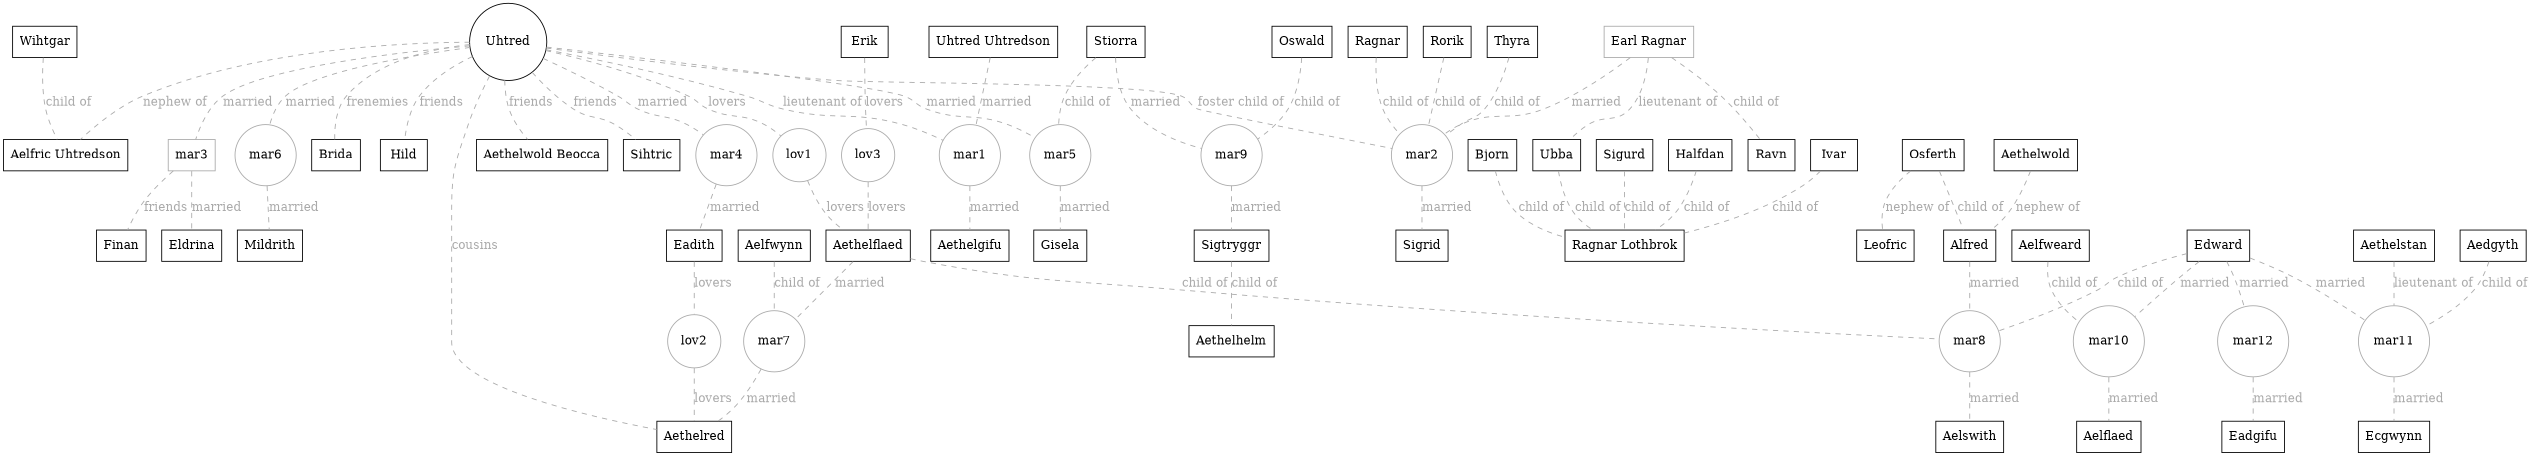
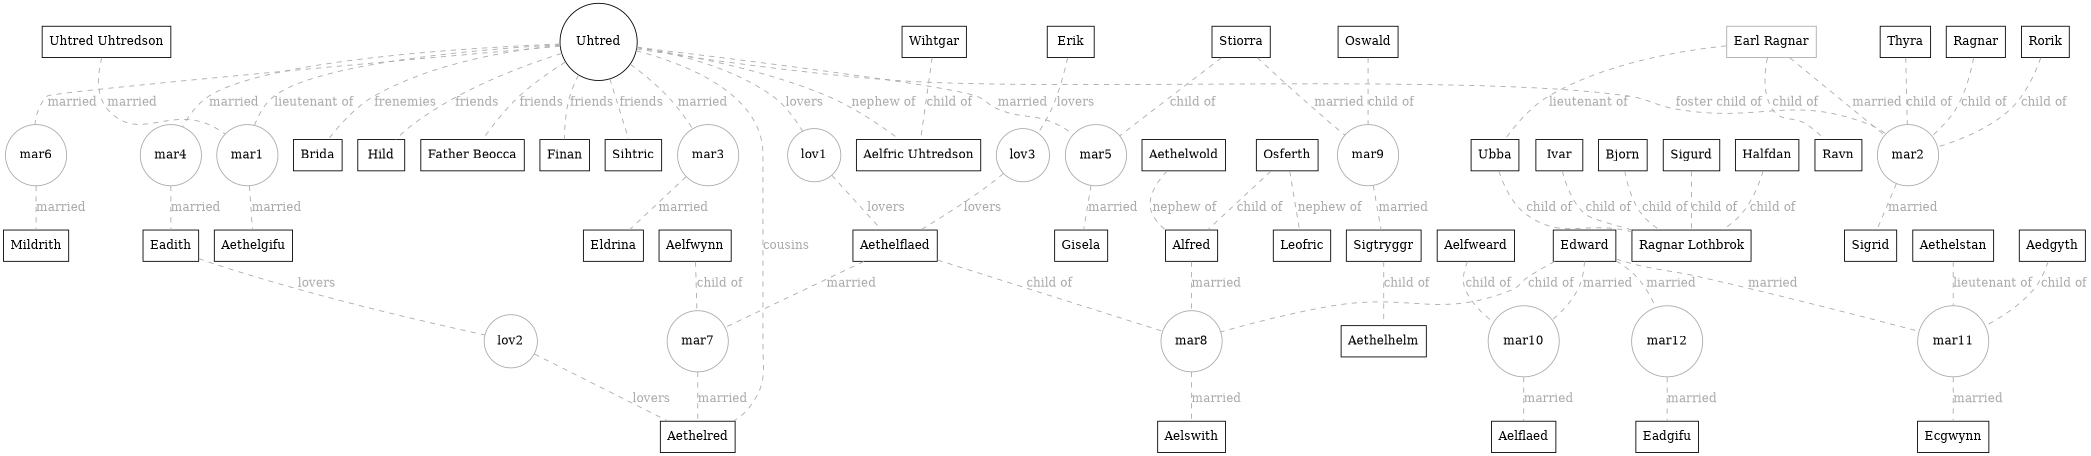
(192, 155) -> (708, 155)
(542, 155) -> (473, 155)
(147, 198) -> (567, 106)
